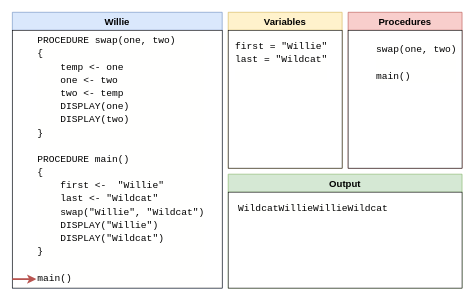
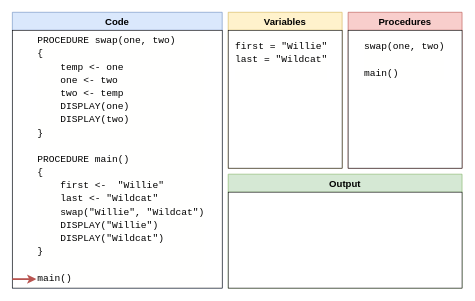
(117, 22) -> (117, 22)
(417, 102) -> (405, 99)
(347, 243) -> none
